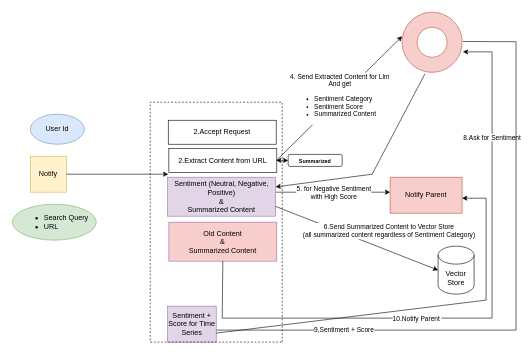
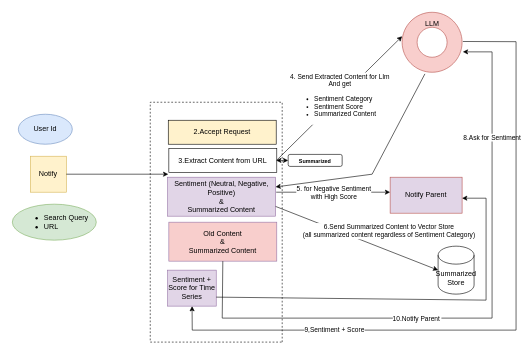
none -> (432, 24)
(57, 129) -> (45, 129)
(222, 132) -> (222, 132)
(223, 161) -> (223, 161)
(426, 195) -> (426, 195)
(456, 278) -> (456, 278)
(192, 324) -> (192, 288)
